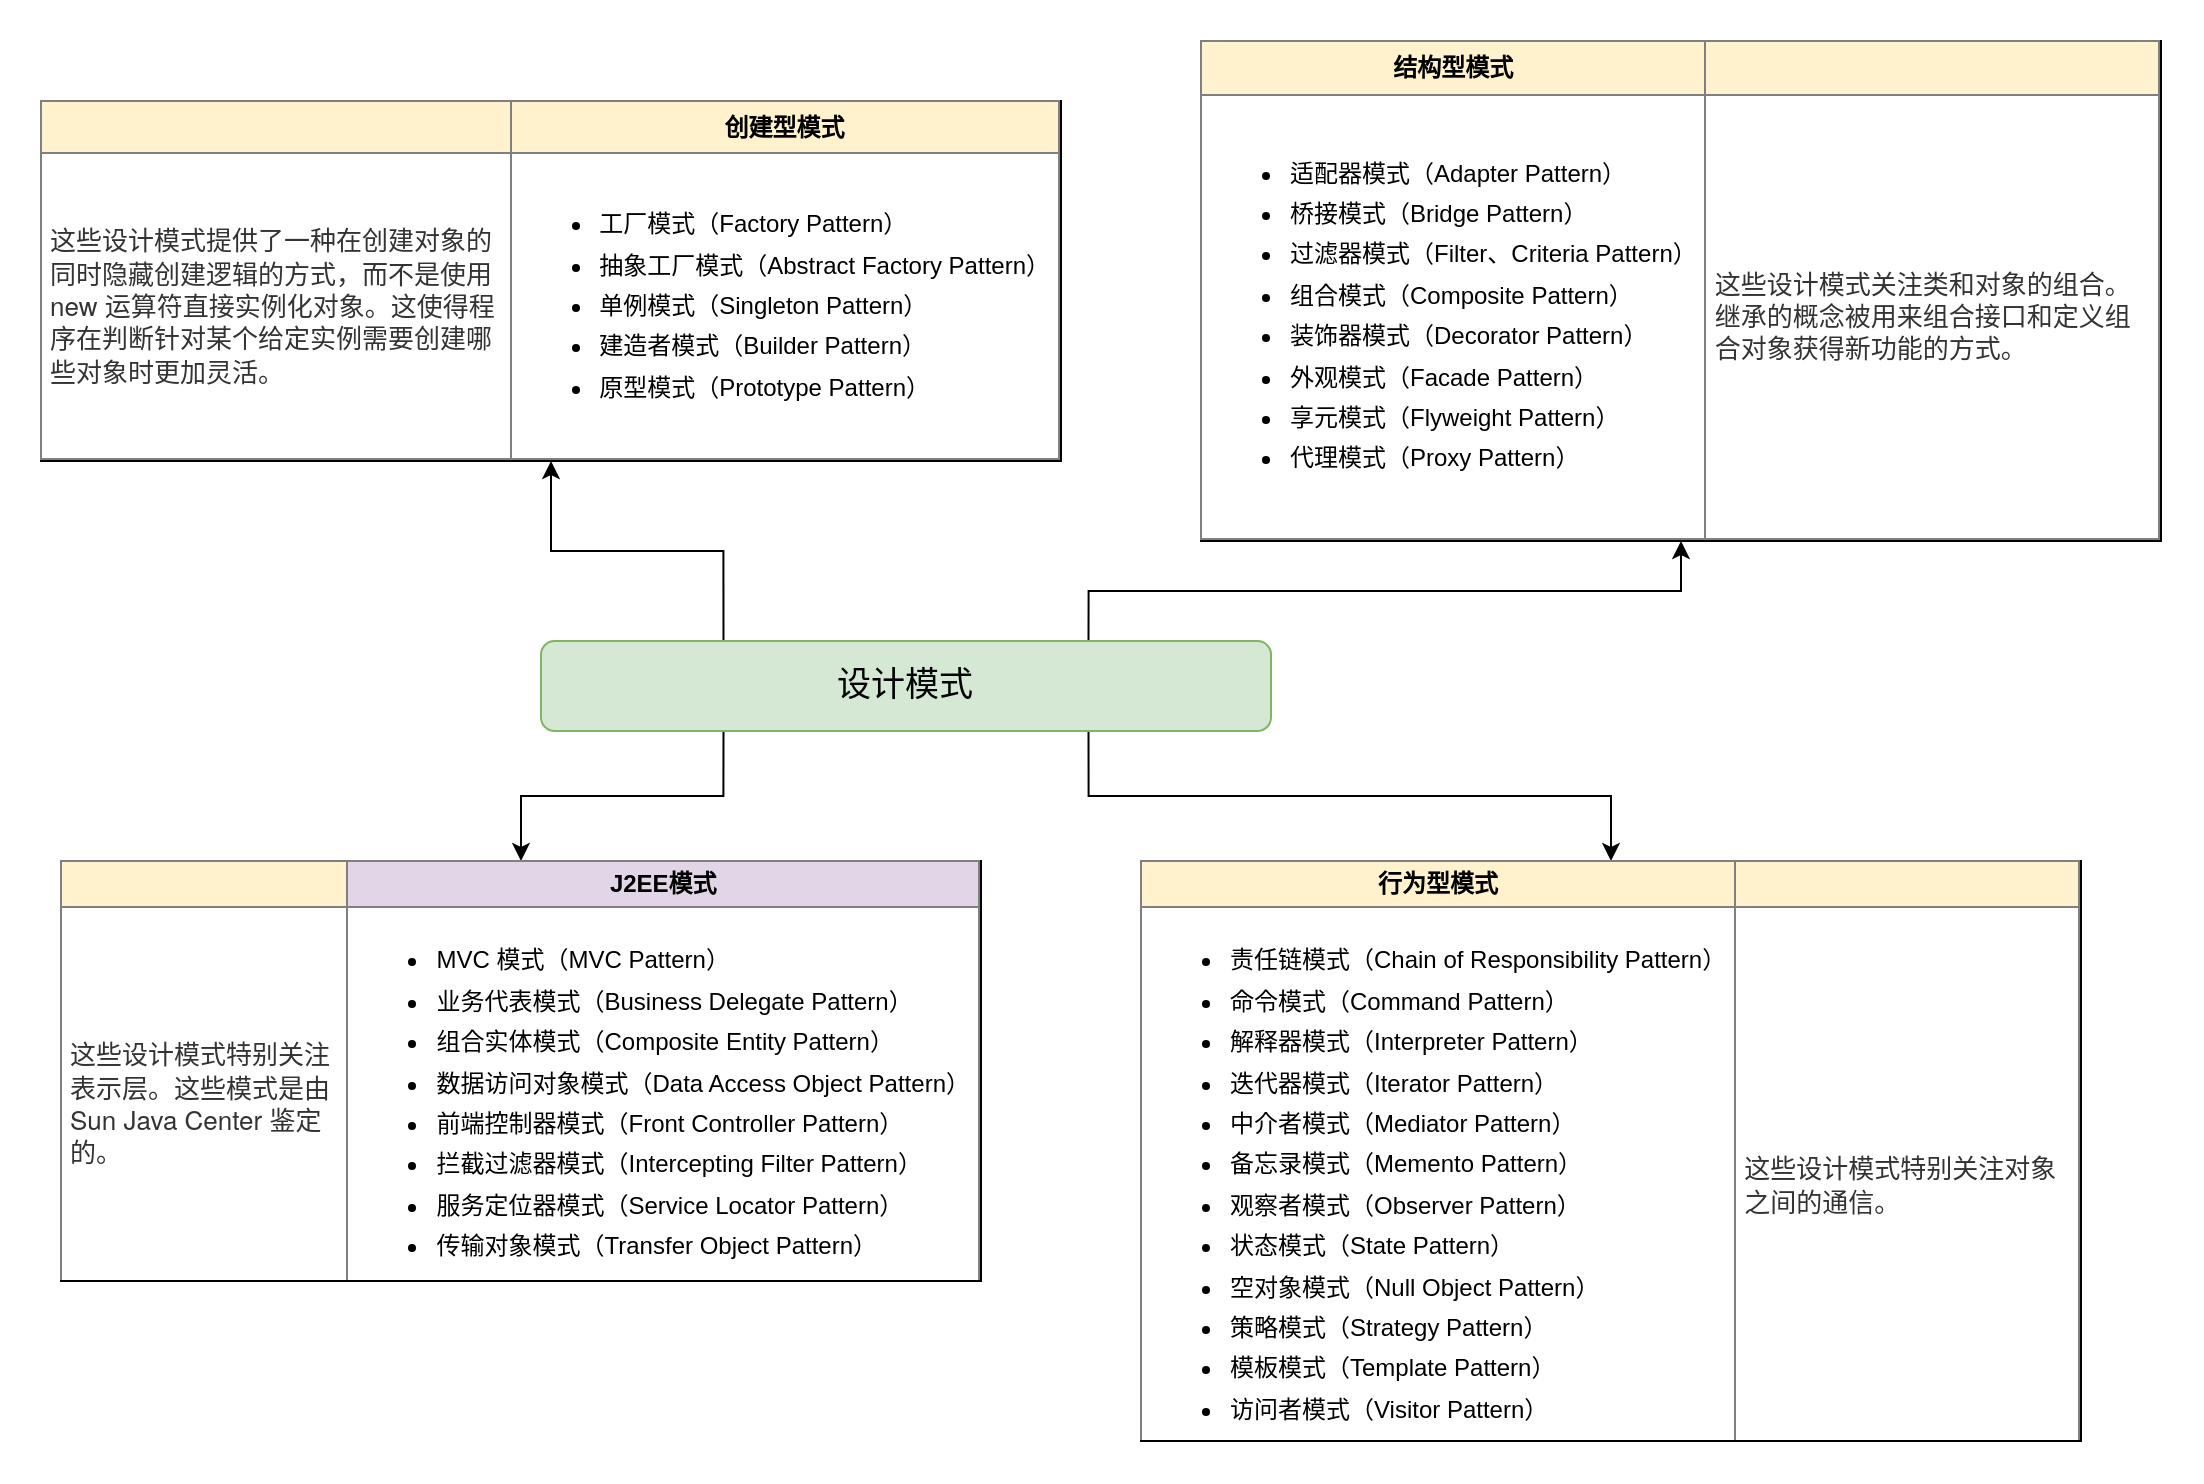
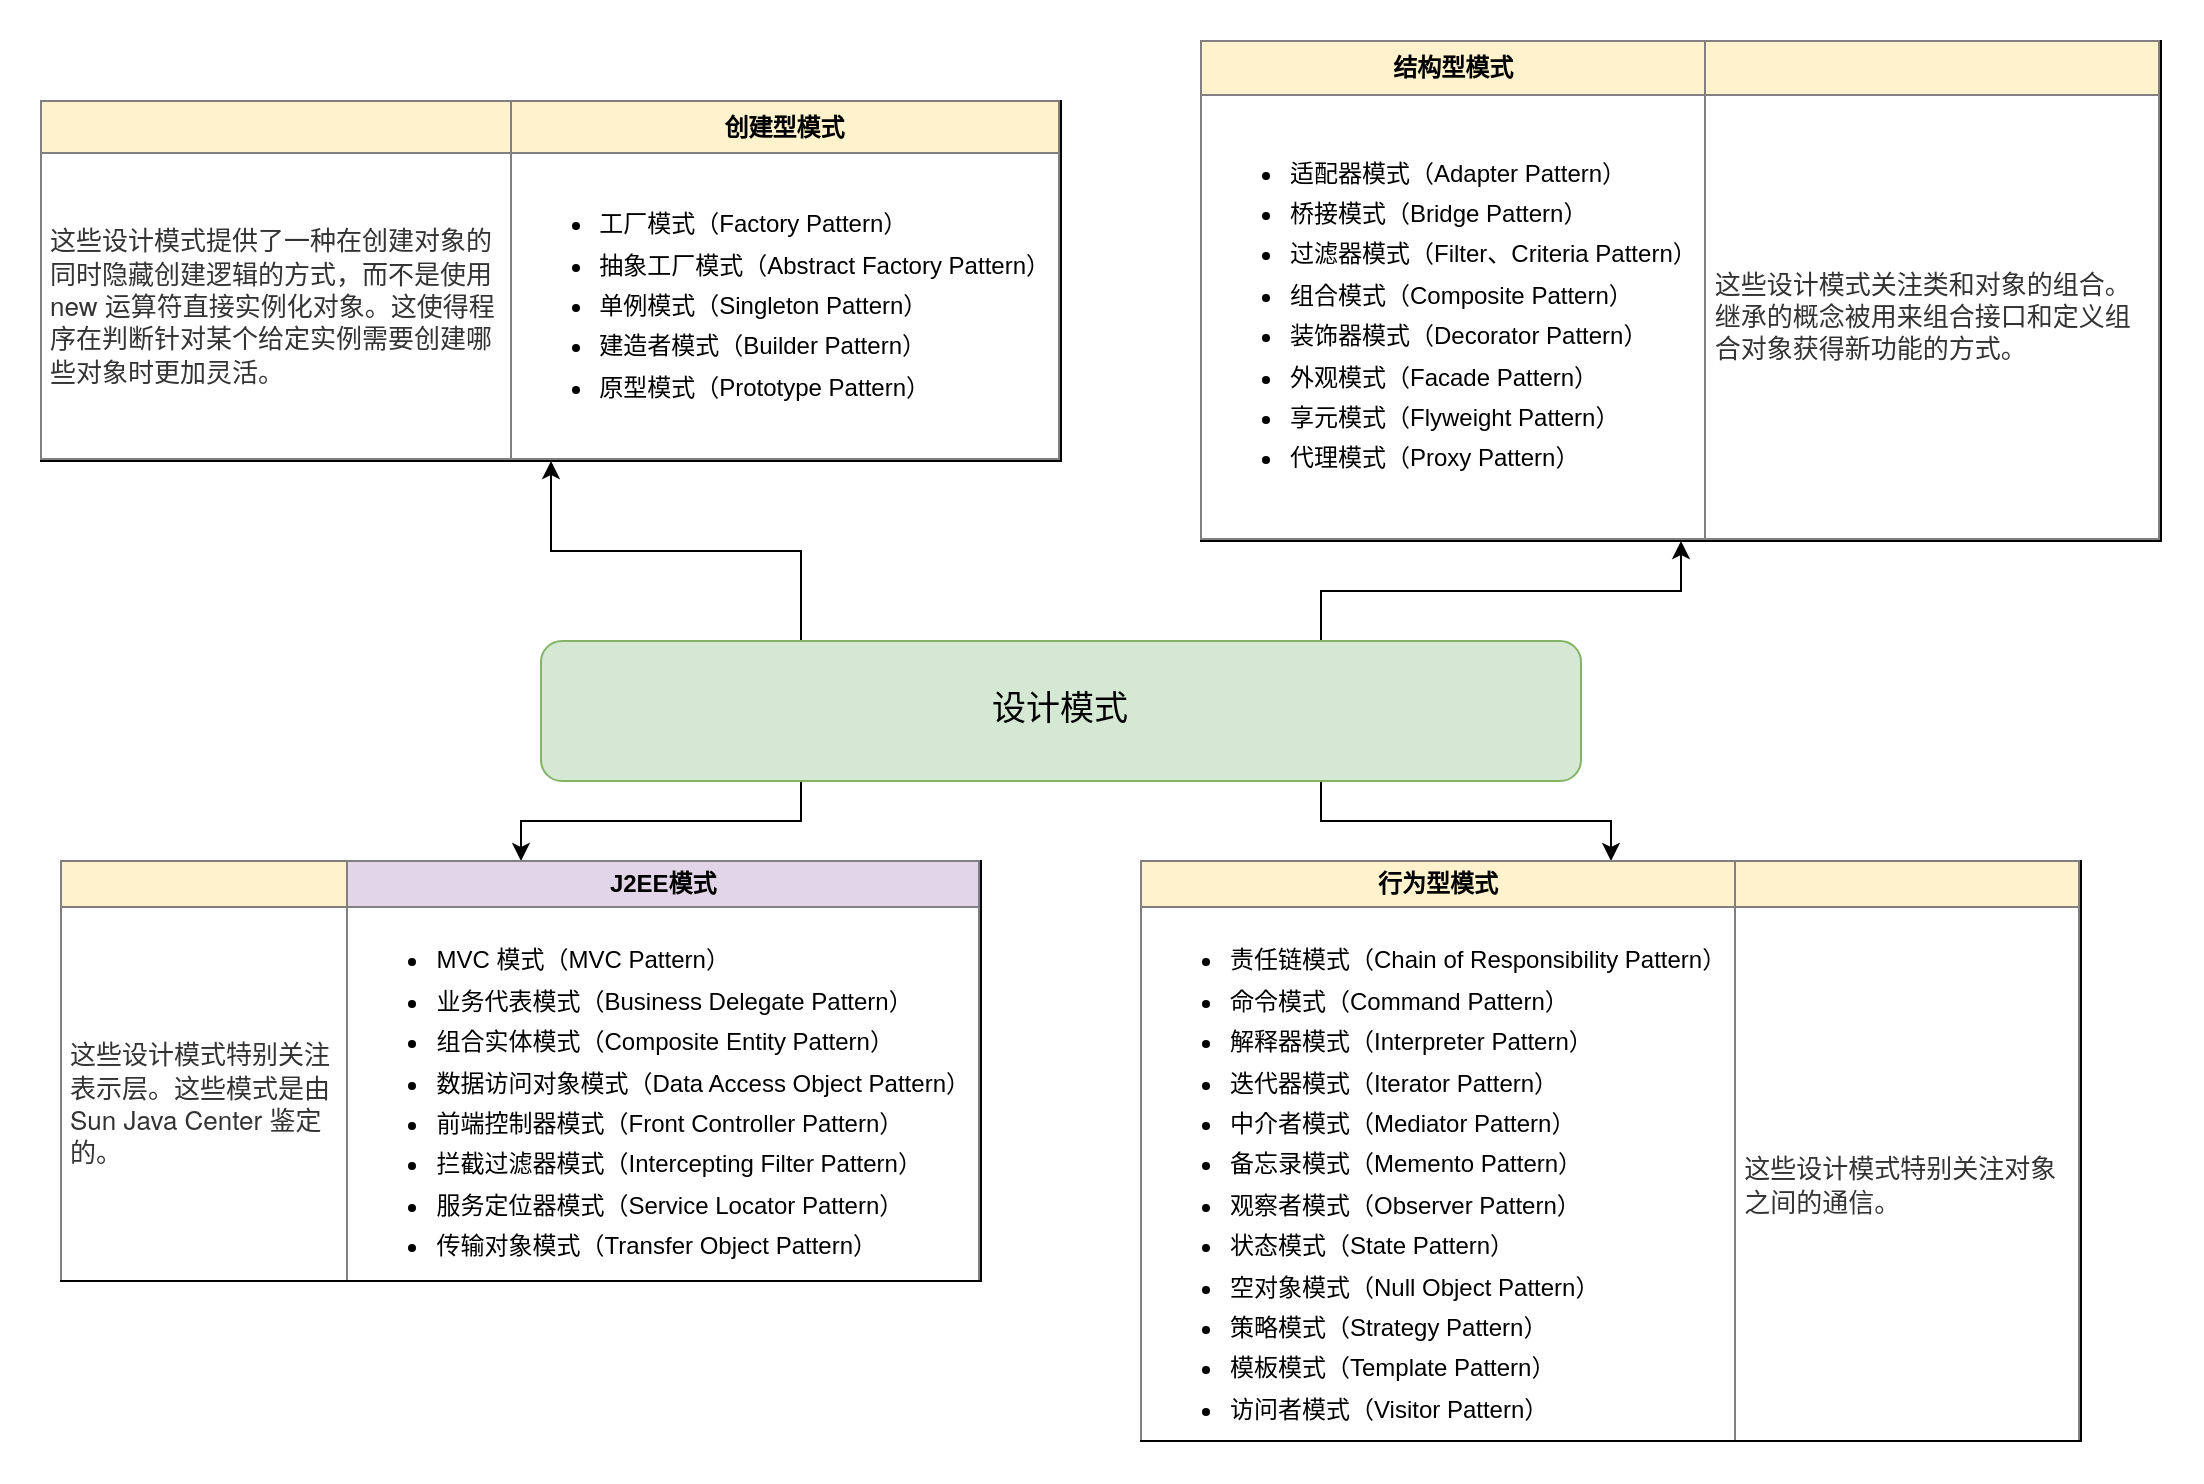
(906, 686) -> (1061, 711)
